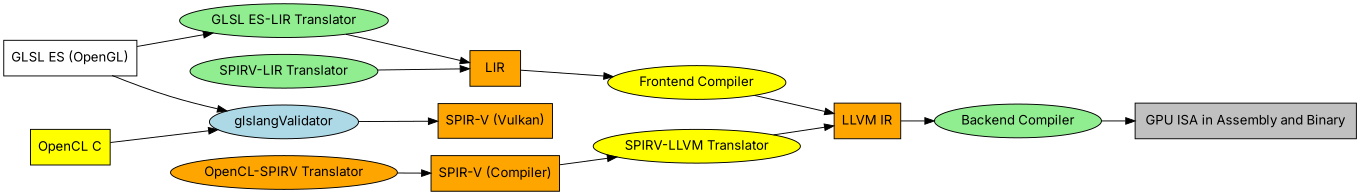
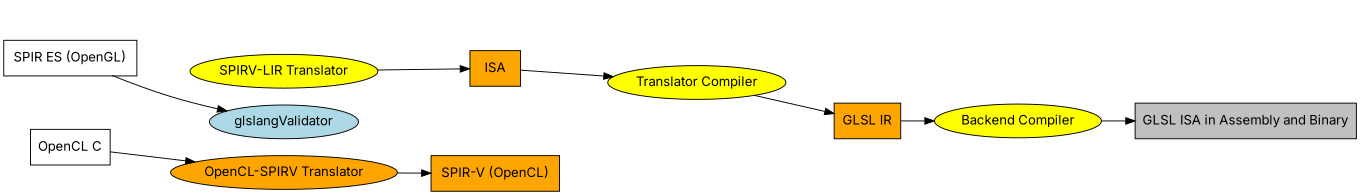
(284, 21) -> none
(70, 58) -> (70, 58)
(495, 68) -> (495, 68)
(284, 71) -> (284, 71)
(697, 82) -> (697, 82)
(495, 121) -> none
(867, 121) -> (867, 121)
(1018, 121) -> (1018, 121)
(1246, 121) -> (1246, 121)
(159, 137) -> (148, 156)
(697, 146) -> none
(70, 147) -> (70, 147)
(495, 173) -> (495, 173)
